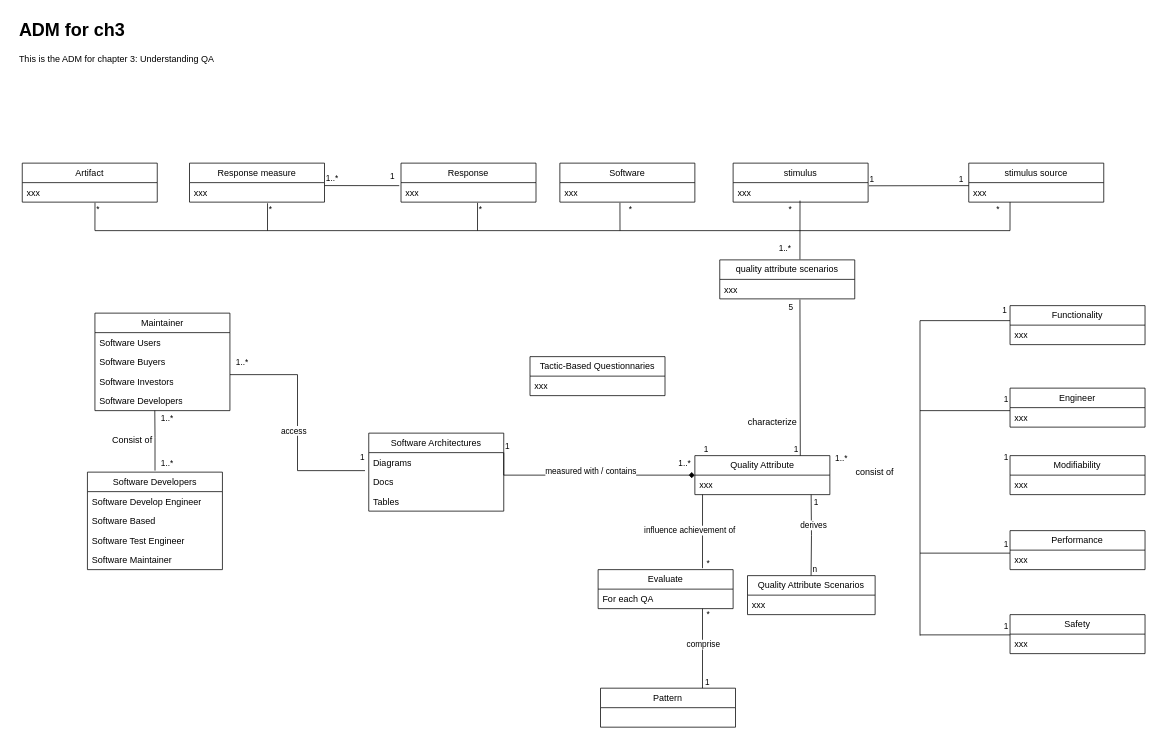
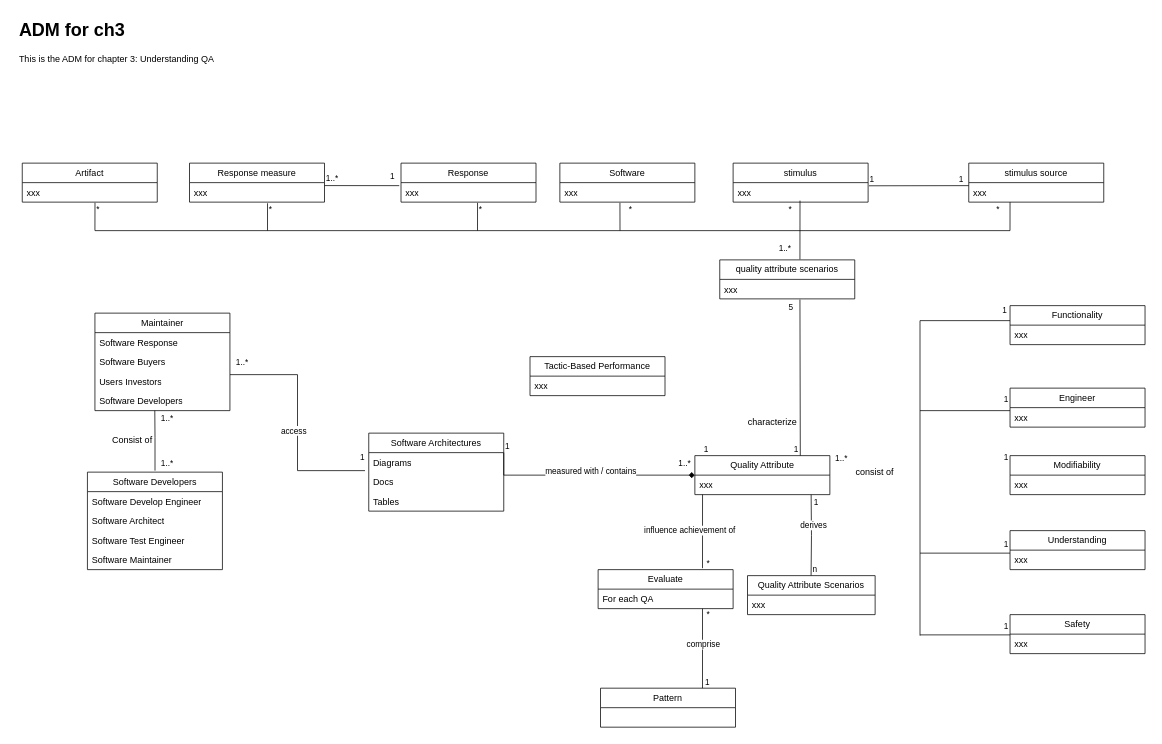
(133, 343) -> (141, 343)
(597, 366) -> (597, 366)
(144, 382) -> (136, 382)
(126, 522) -> (135, 522)
(1077, 540) -> (1077, 540)
